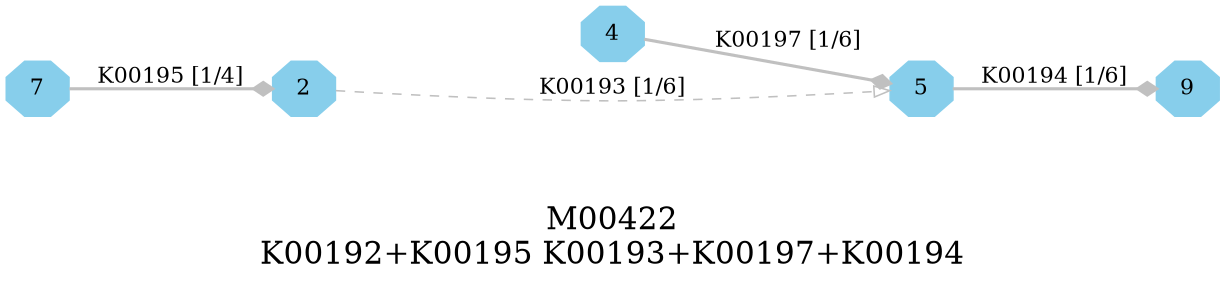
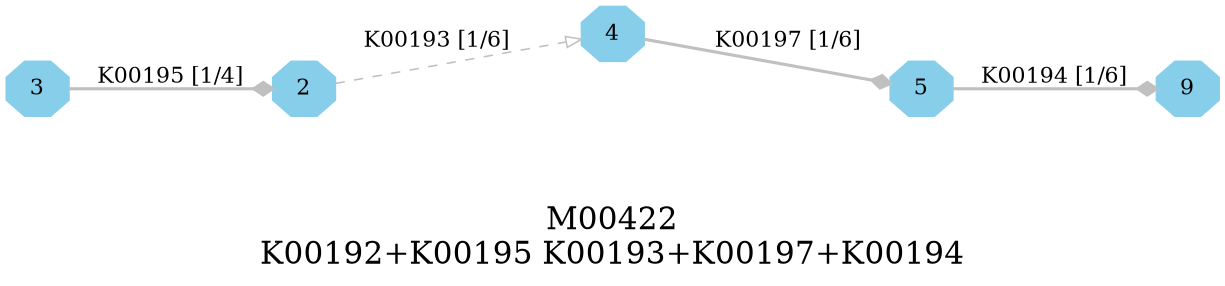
(38, 89) -> (38, 89)
(605, 101) -> (451, 63)
